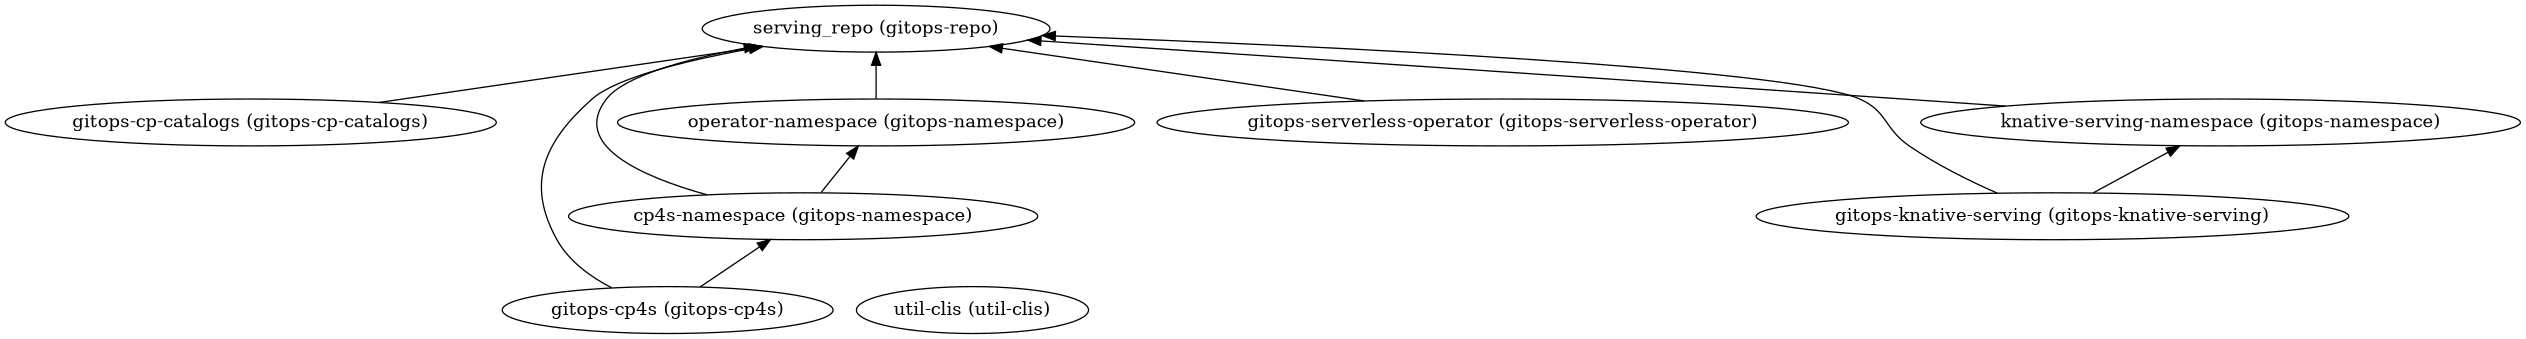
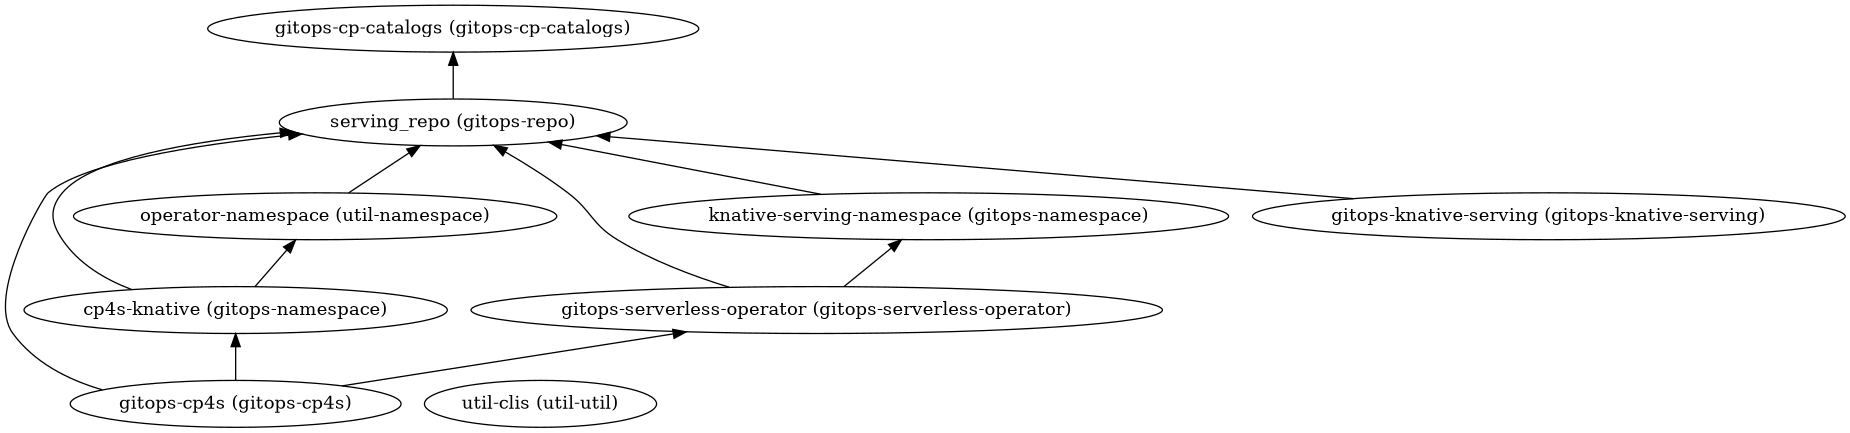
(564, 75) -> (453, 82)
(876, 122) -> (315, 216)
(2131, 173) -> (867, 267)
(803, 216) -> (236, 310)
(972, 310) -> (541, 404)
none -> (508, 360)
